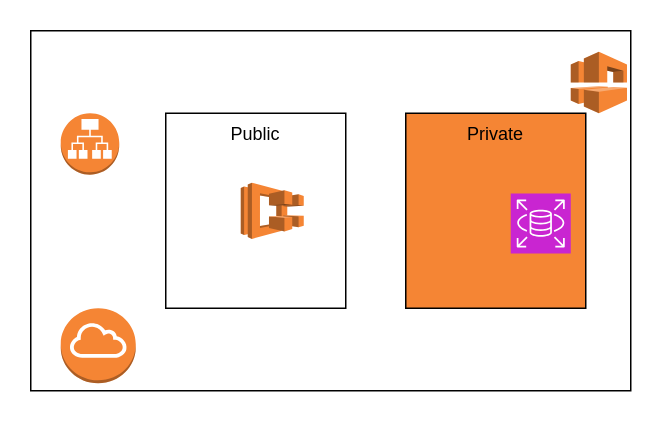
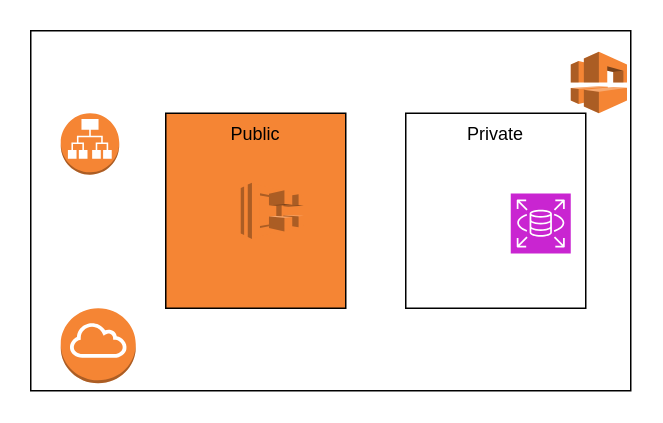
(256, 135) -> (256, 135)
(496, 211) -> (496, 211)
